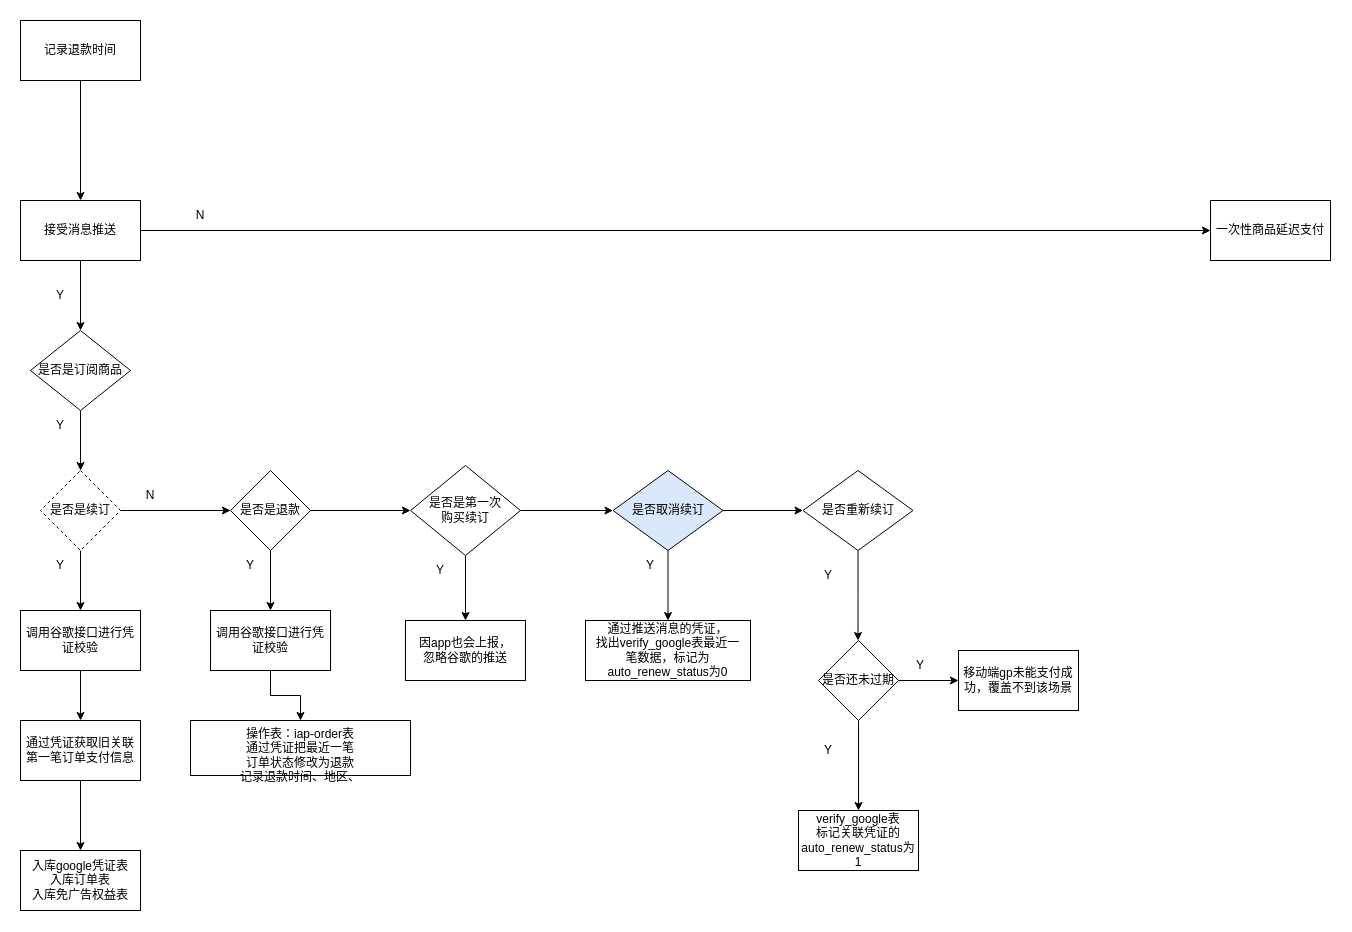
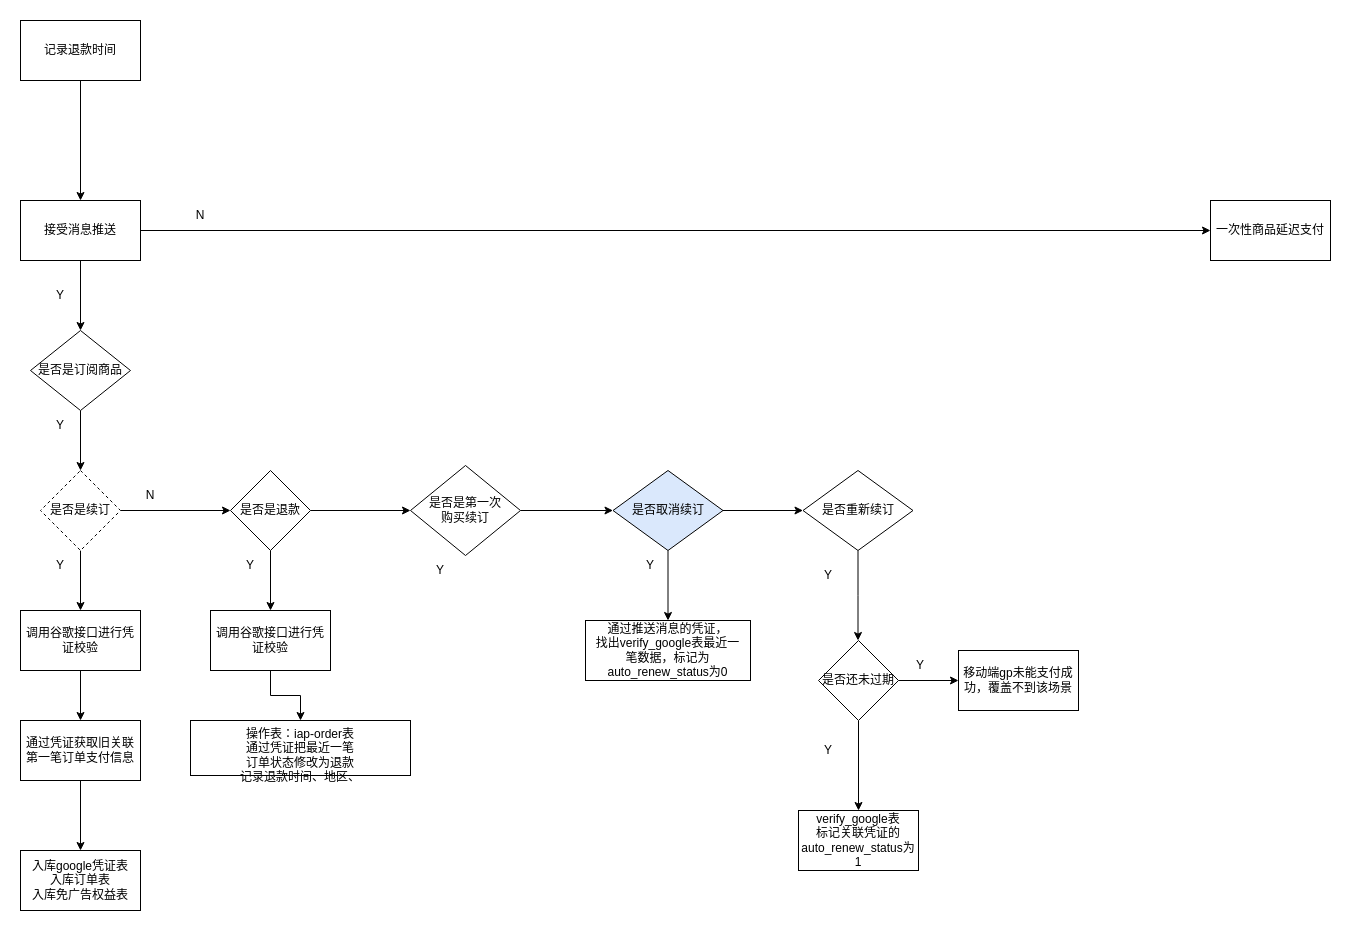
(466, 585) -> none
(466, 651) -> none
